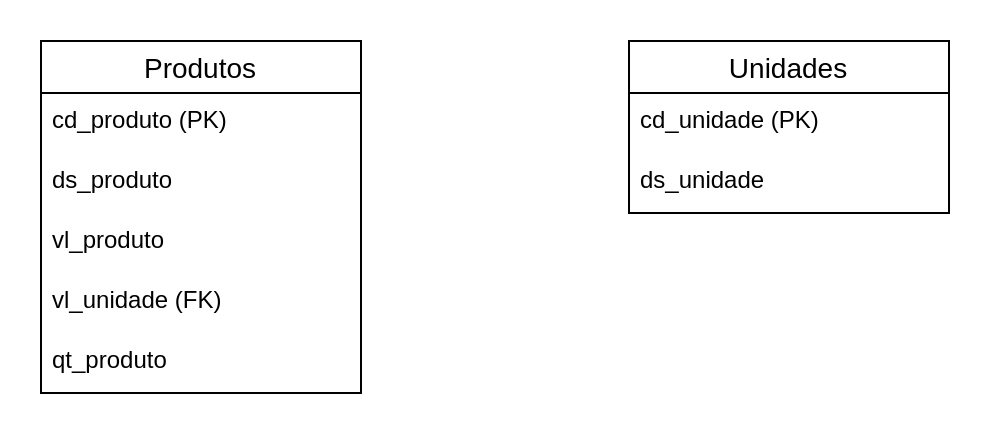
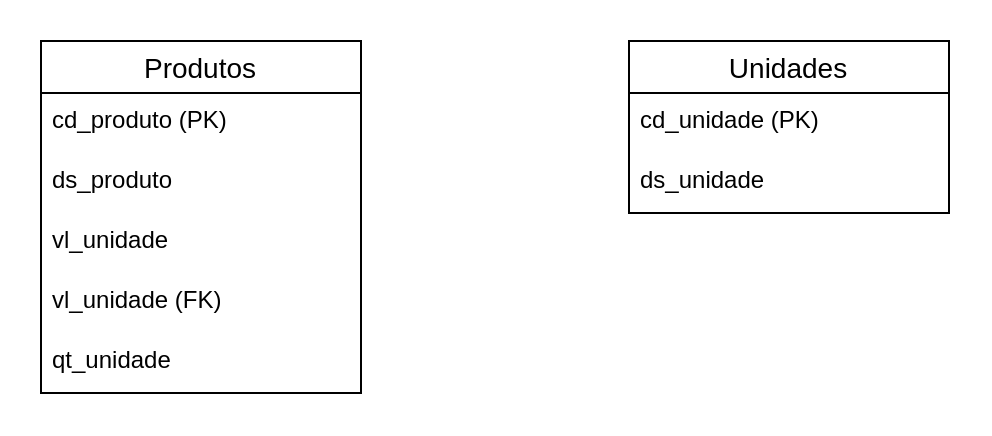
(116, 240) -> (113, 240)
(119, 360) -> (116, 360)
